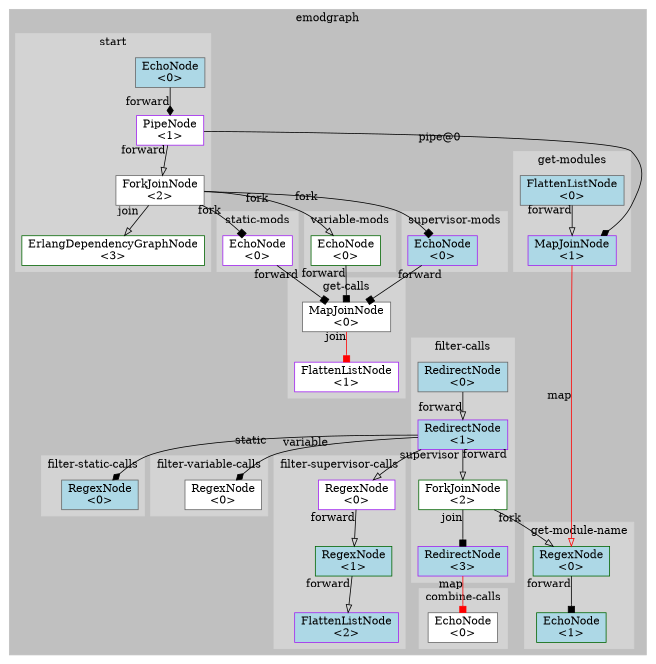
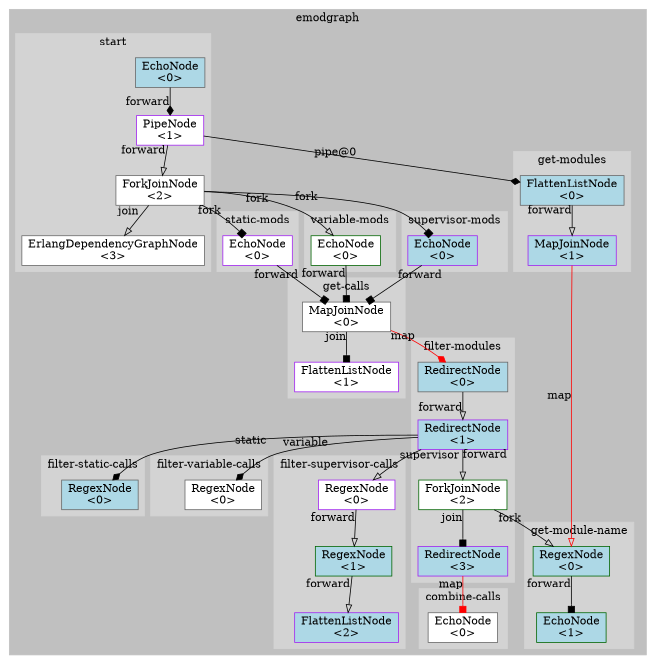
(464, 136) -> (357, 158)
(113, 251) -> (113, 251)
(347, 343) -> (347, 343)
none -> (418, 343)
(463, 347) -> (463, 347)
